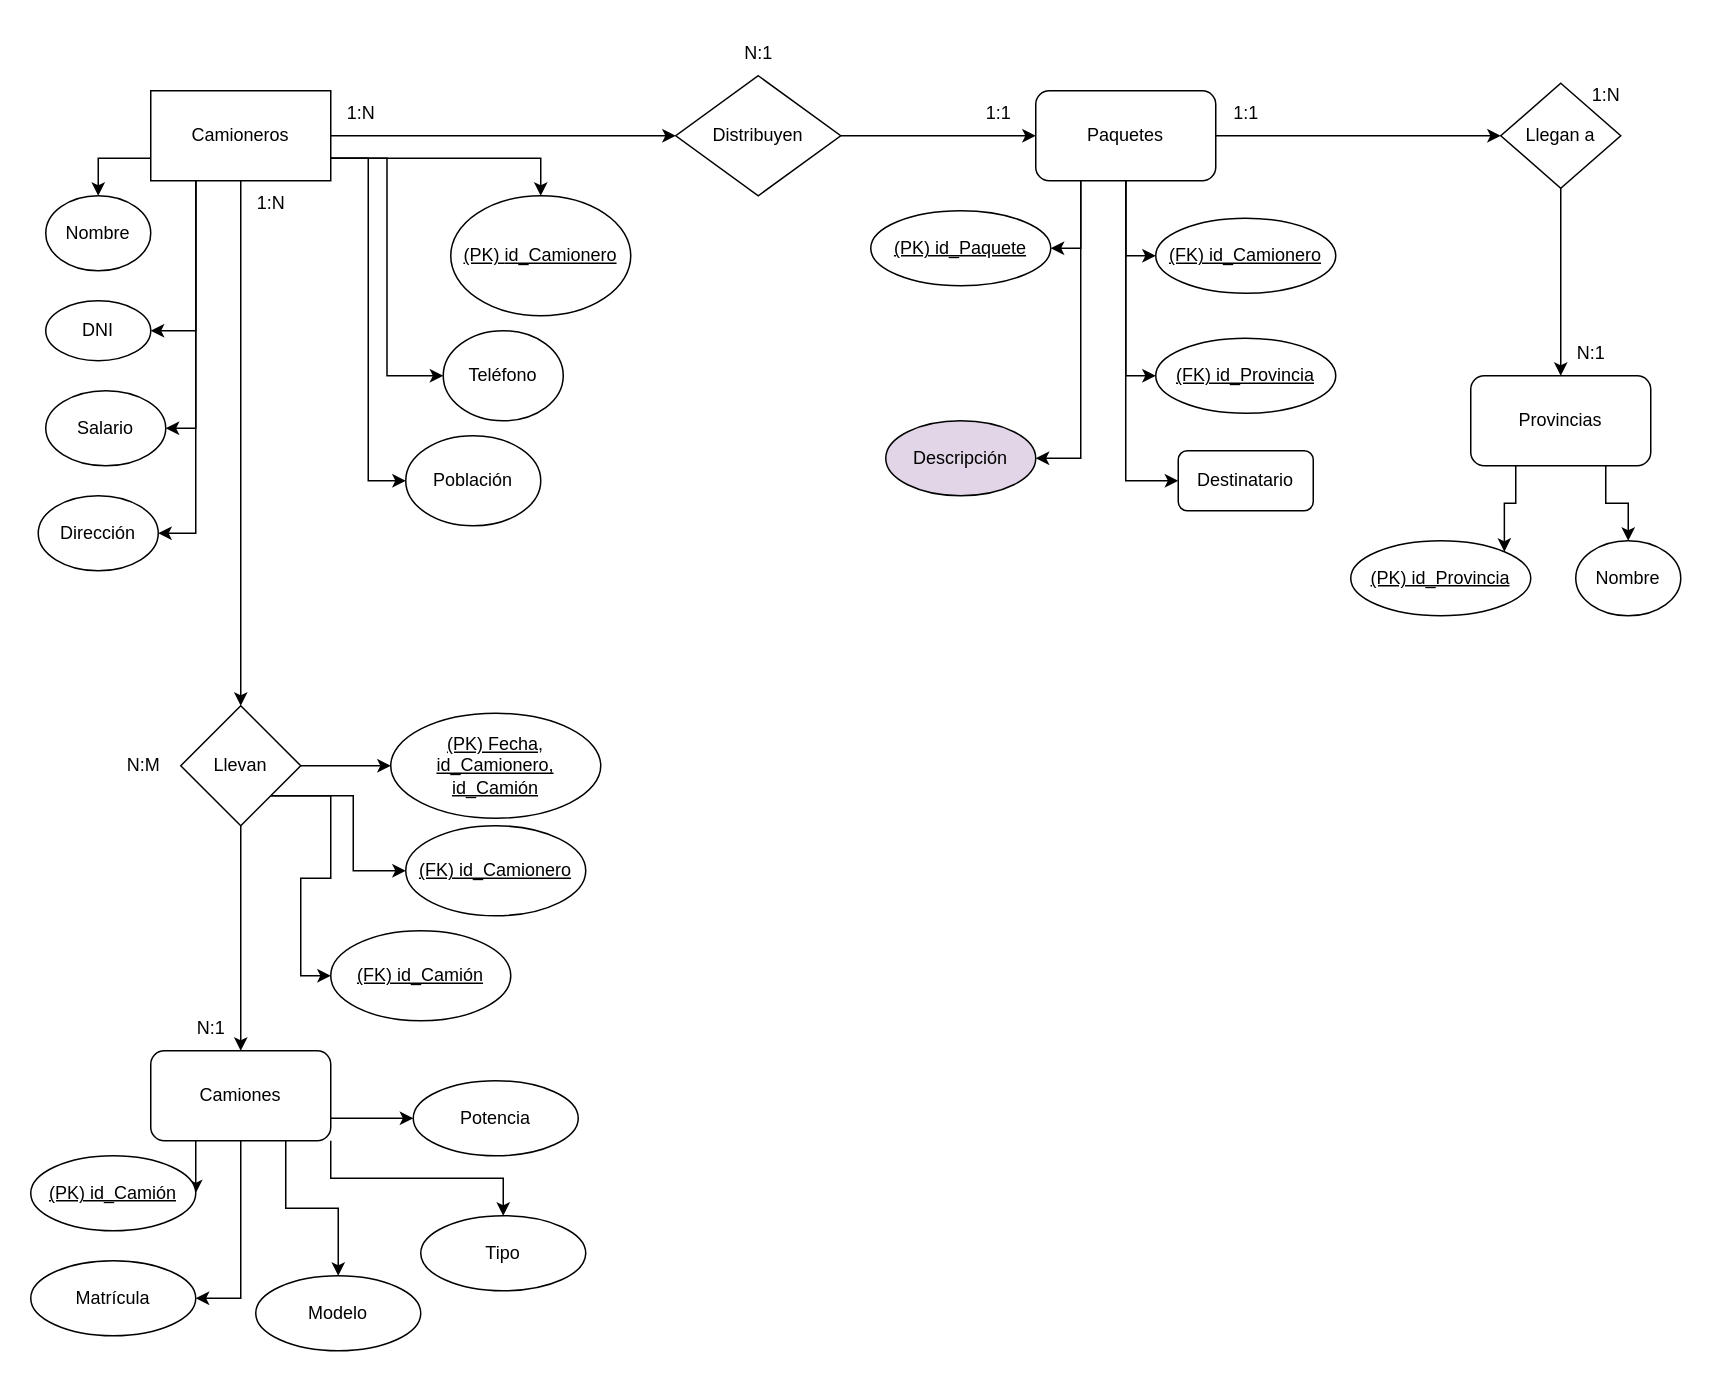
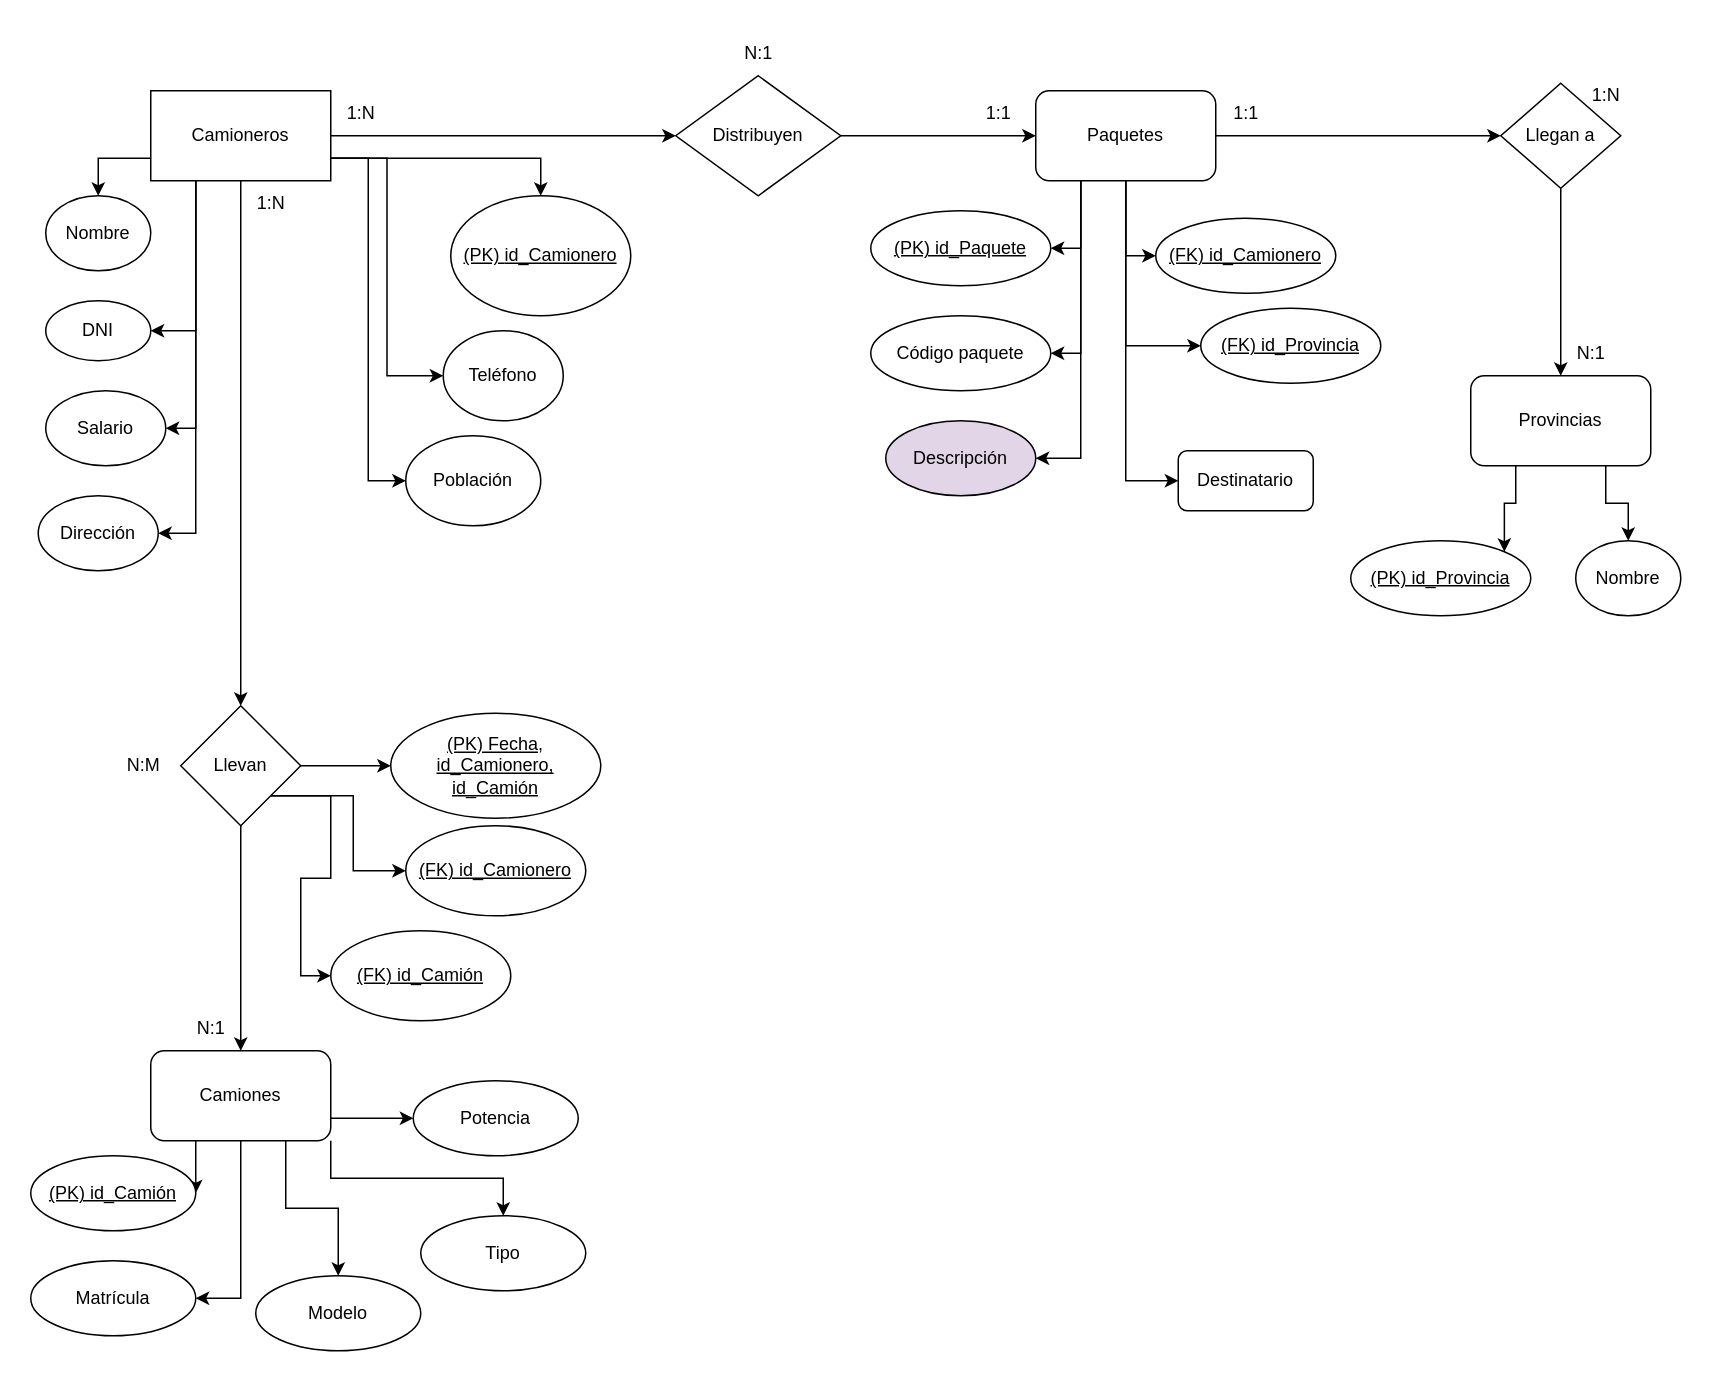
none -> (961, 353)
none -> (1070, 353)
(1246, 376) -> (1291, 346)
